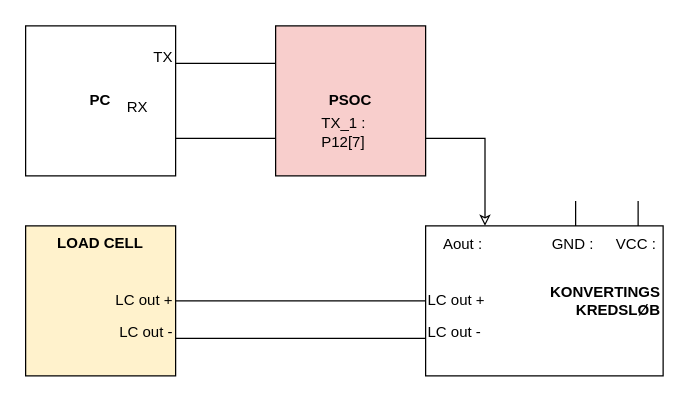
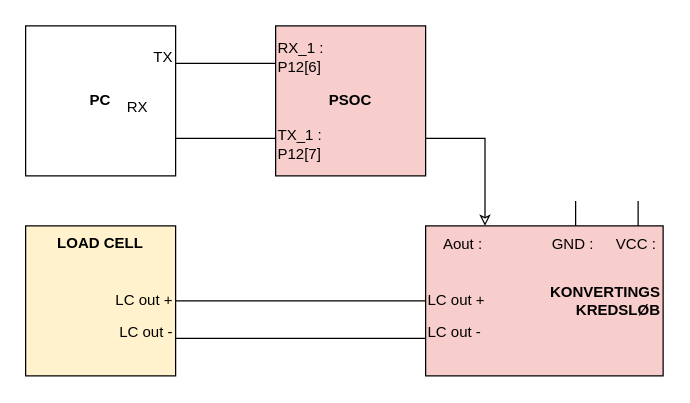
none -> (313, 57)
(357, 132) -> (313, 144)
(544, 301) -> (544, 301)
